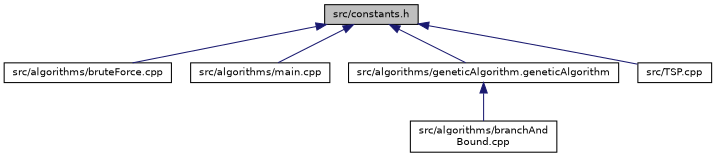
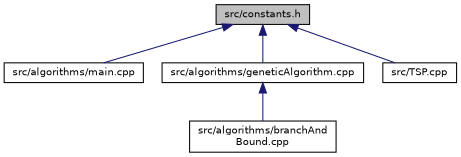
(88, 73) -> none
(484, 73) -> (263, 73)
